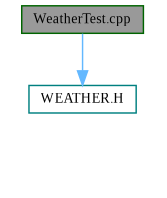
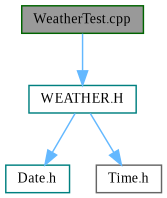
none -> (38, 179)
none -> (129, 179)
